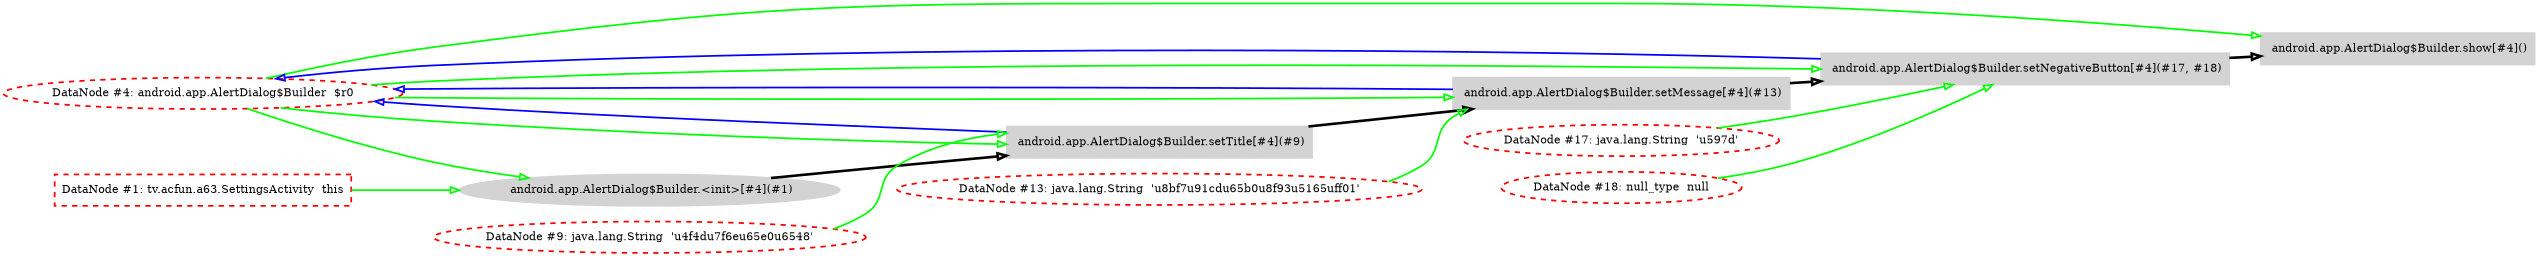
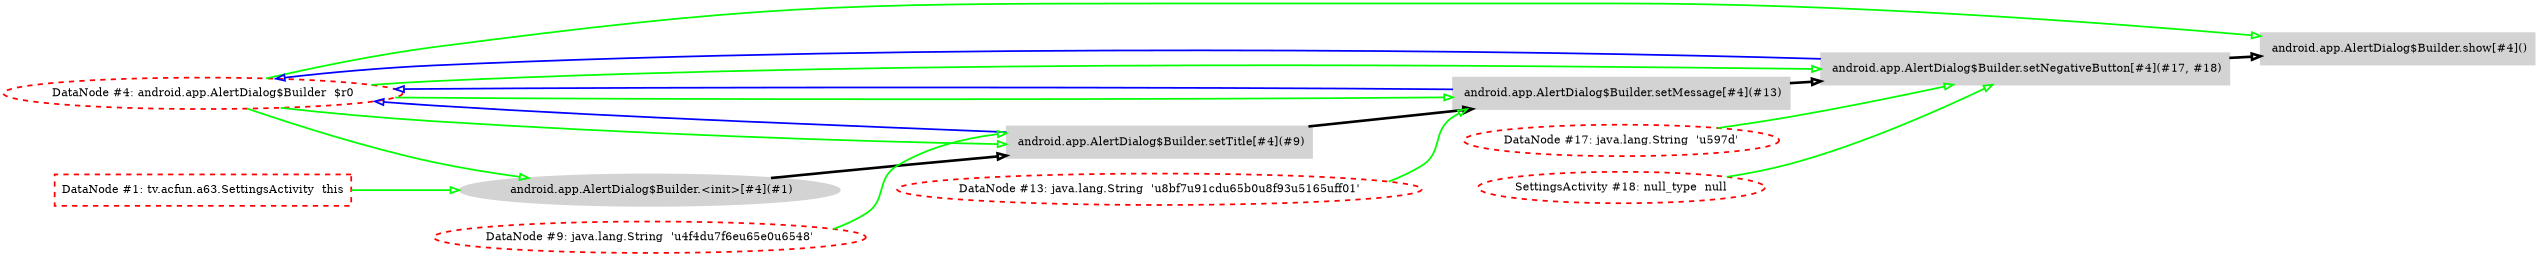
(1621, 188) -> (1621, 188)
